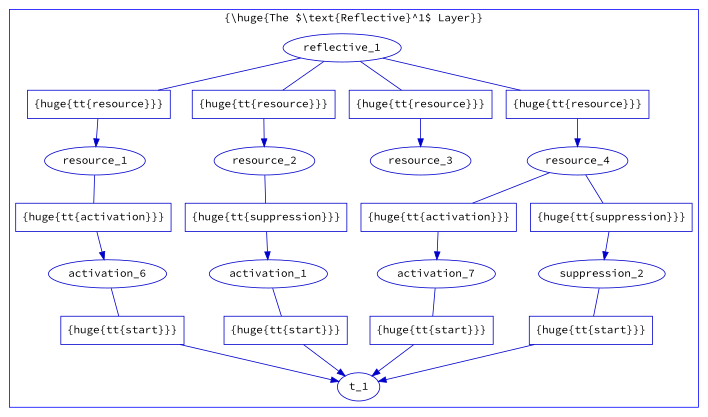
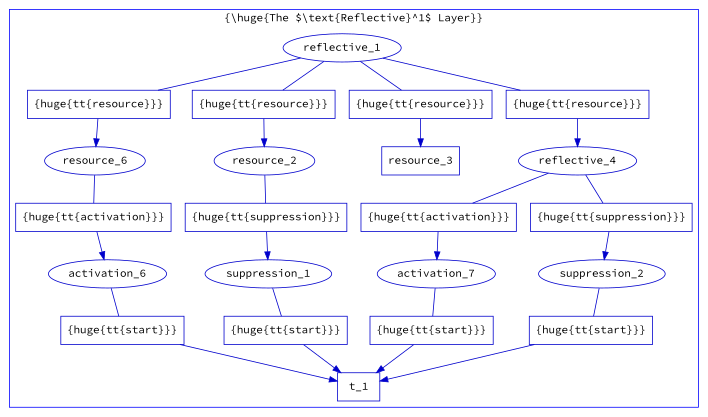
(95, 161) -> (95, 161)
(421, 161) -> (421, 161)
(578, 161) -> (578, 161)
(268, 274) -> (268, 274)
(359, 387) -> (359, 387)
